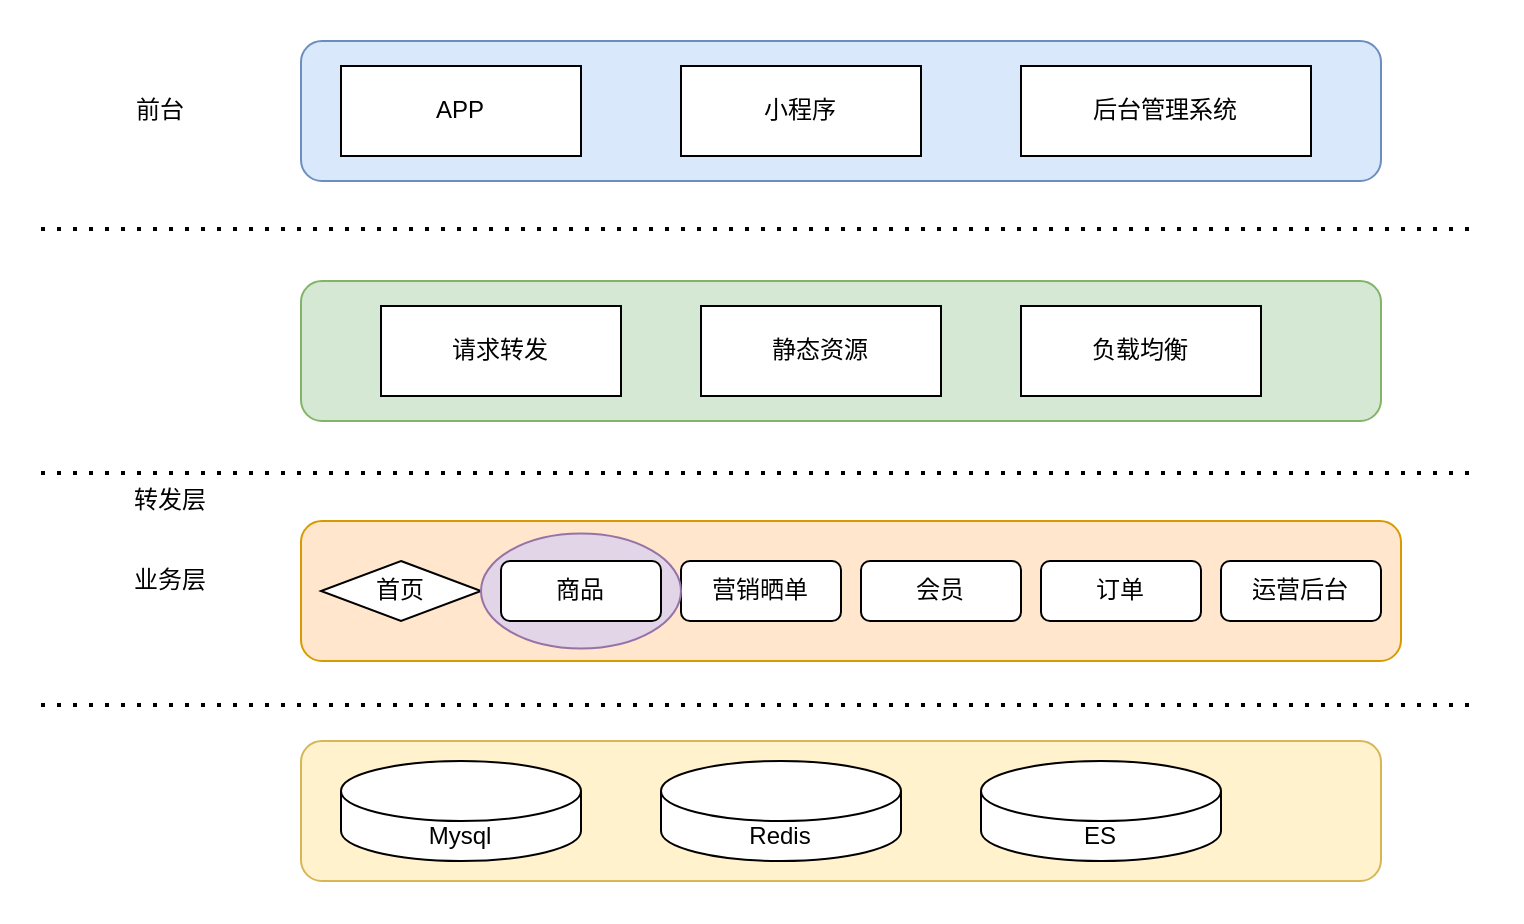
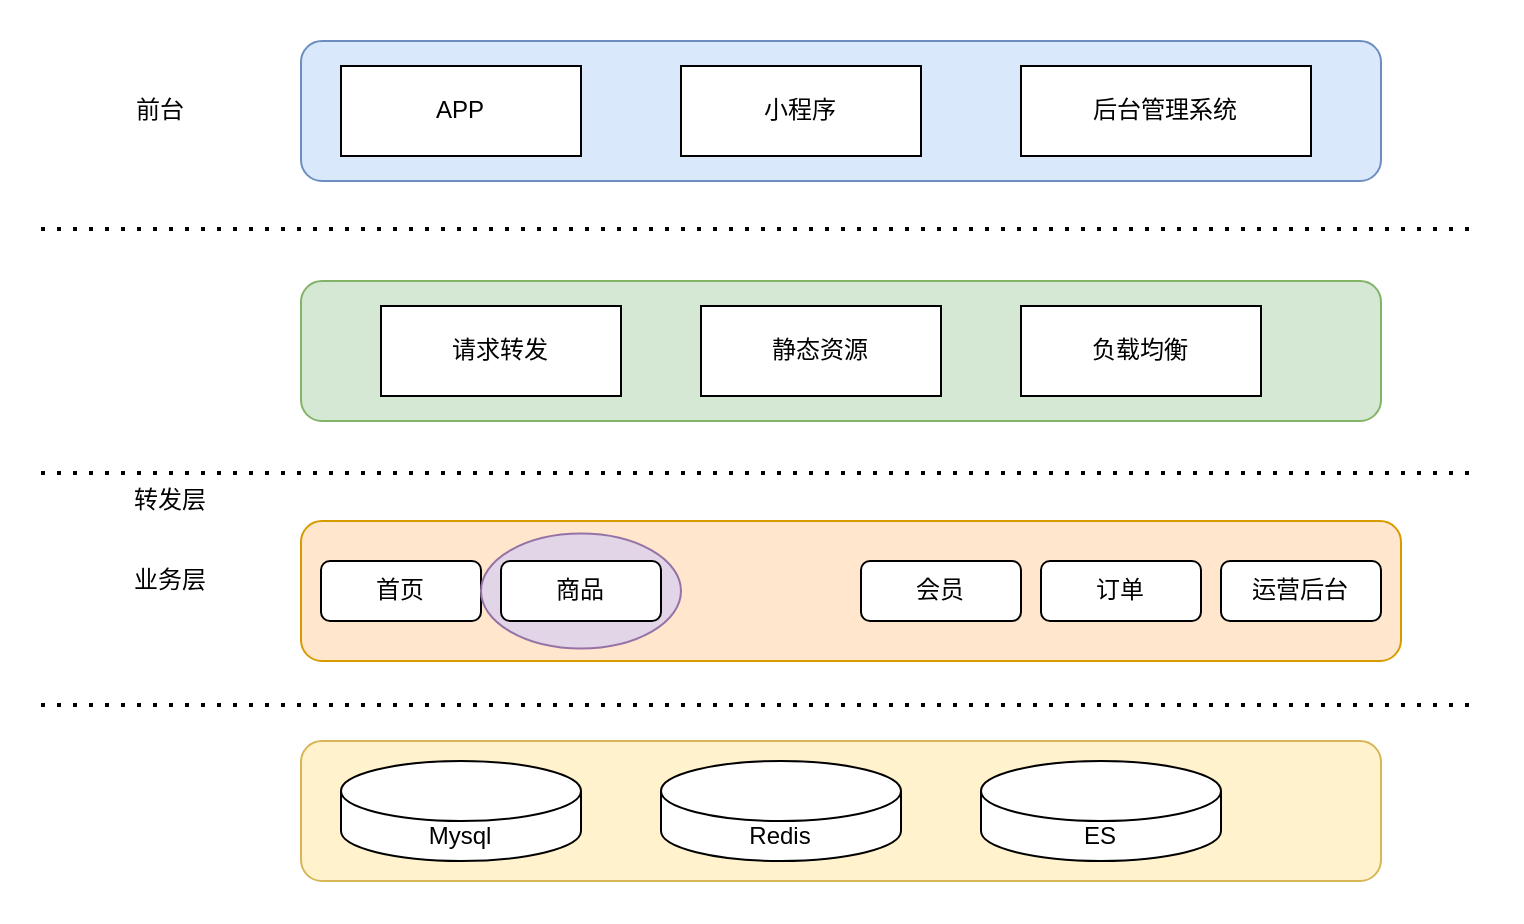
(401, 591) -> (401, 591)
(761, 591) -> none
